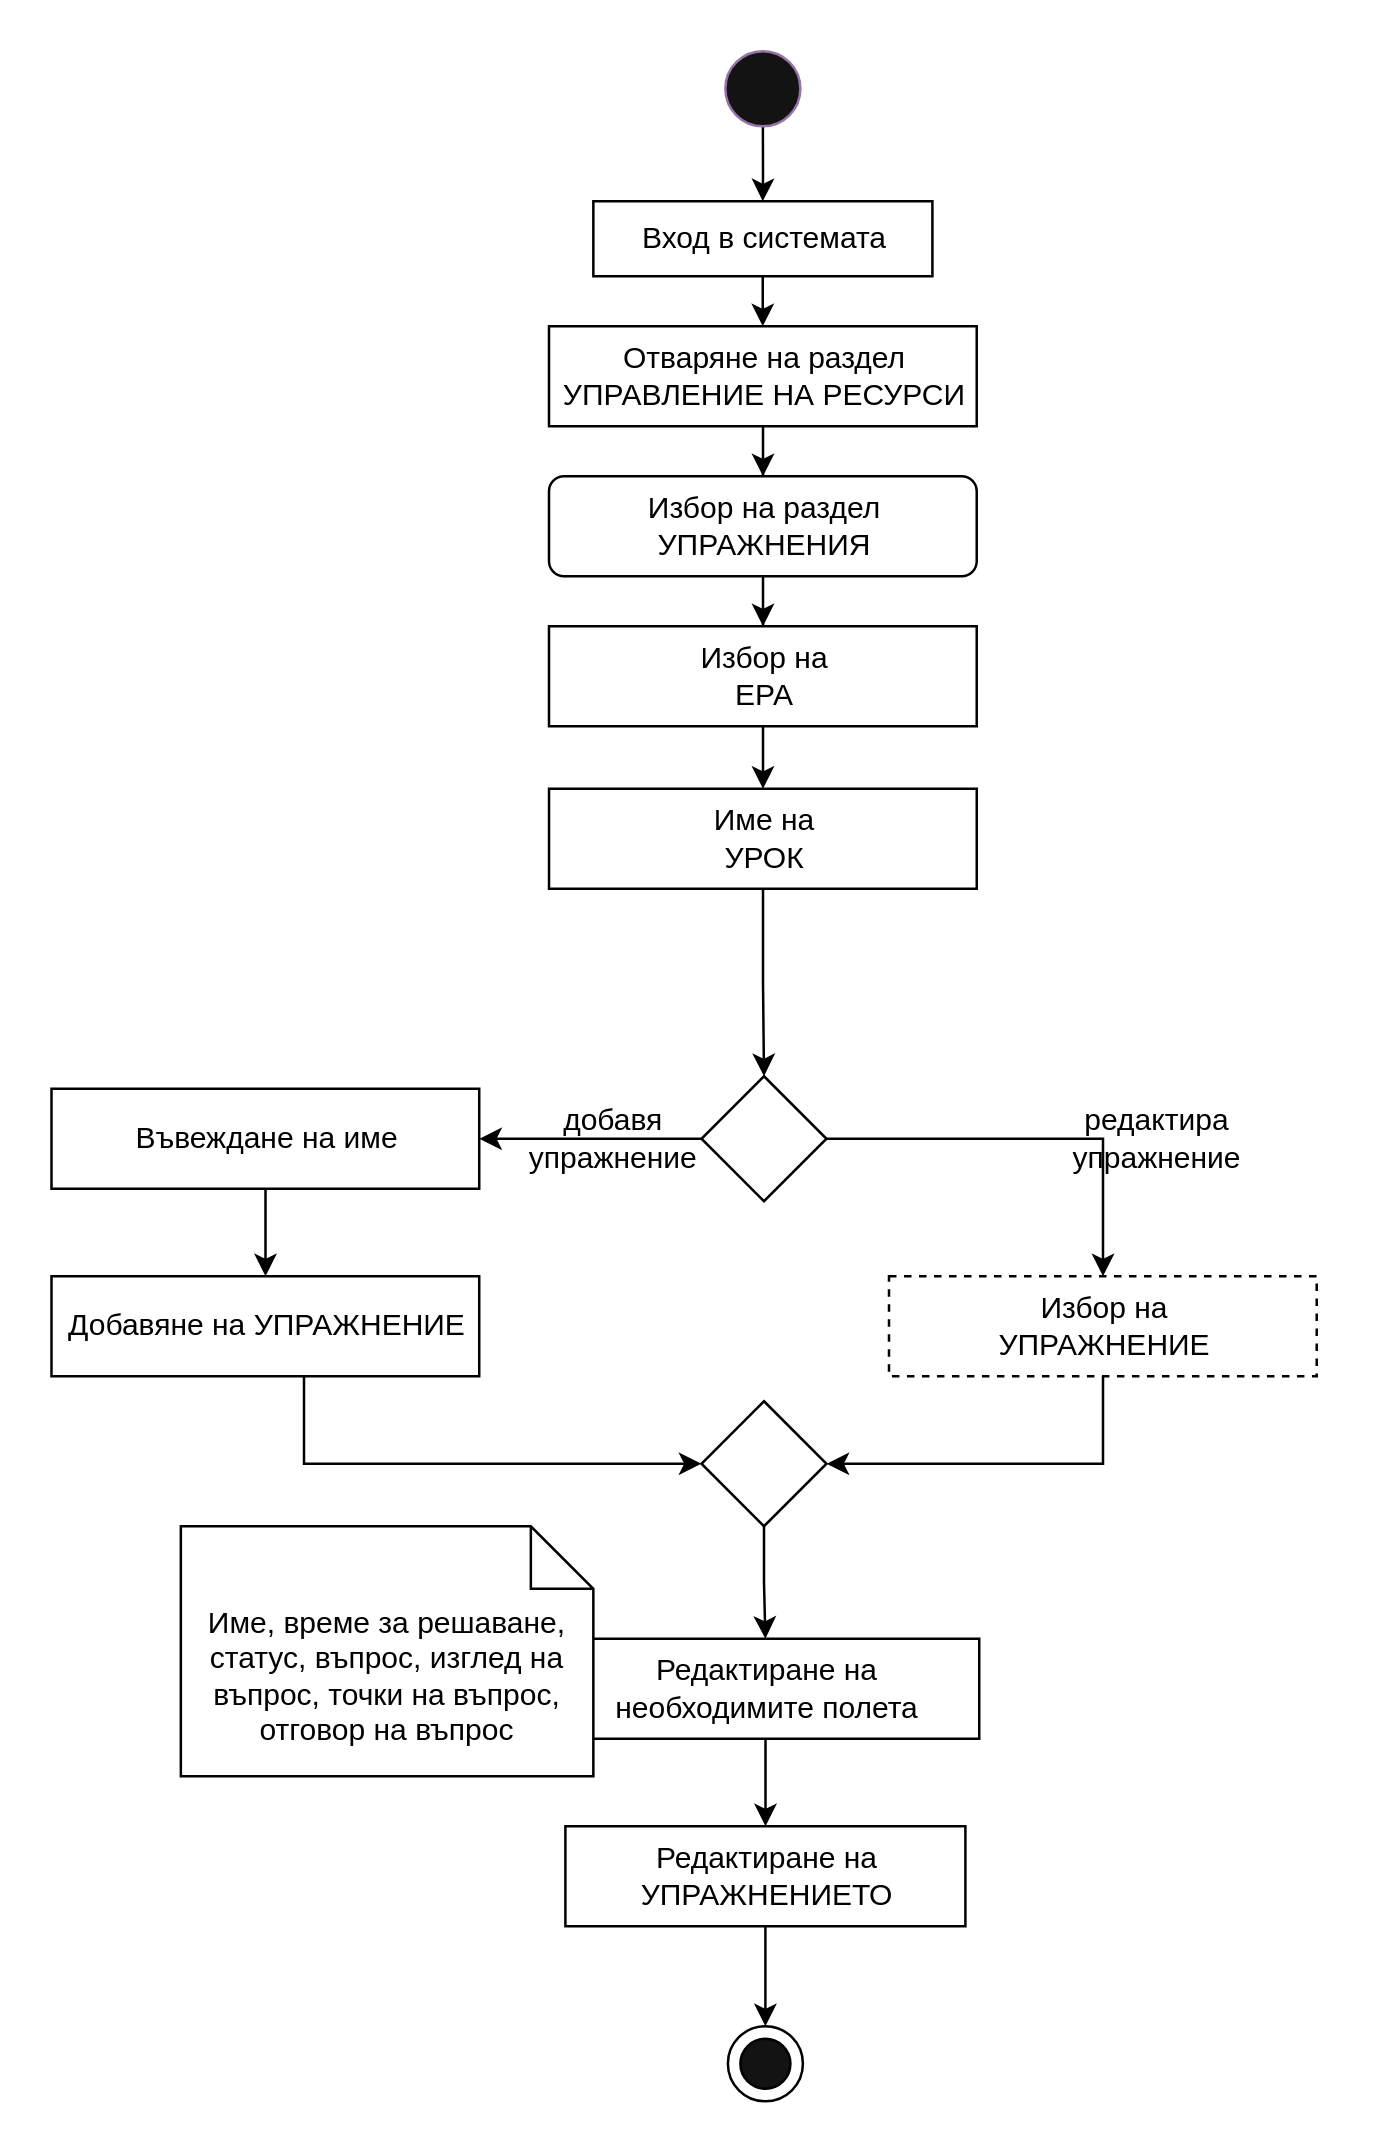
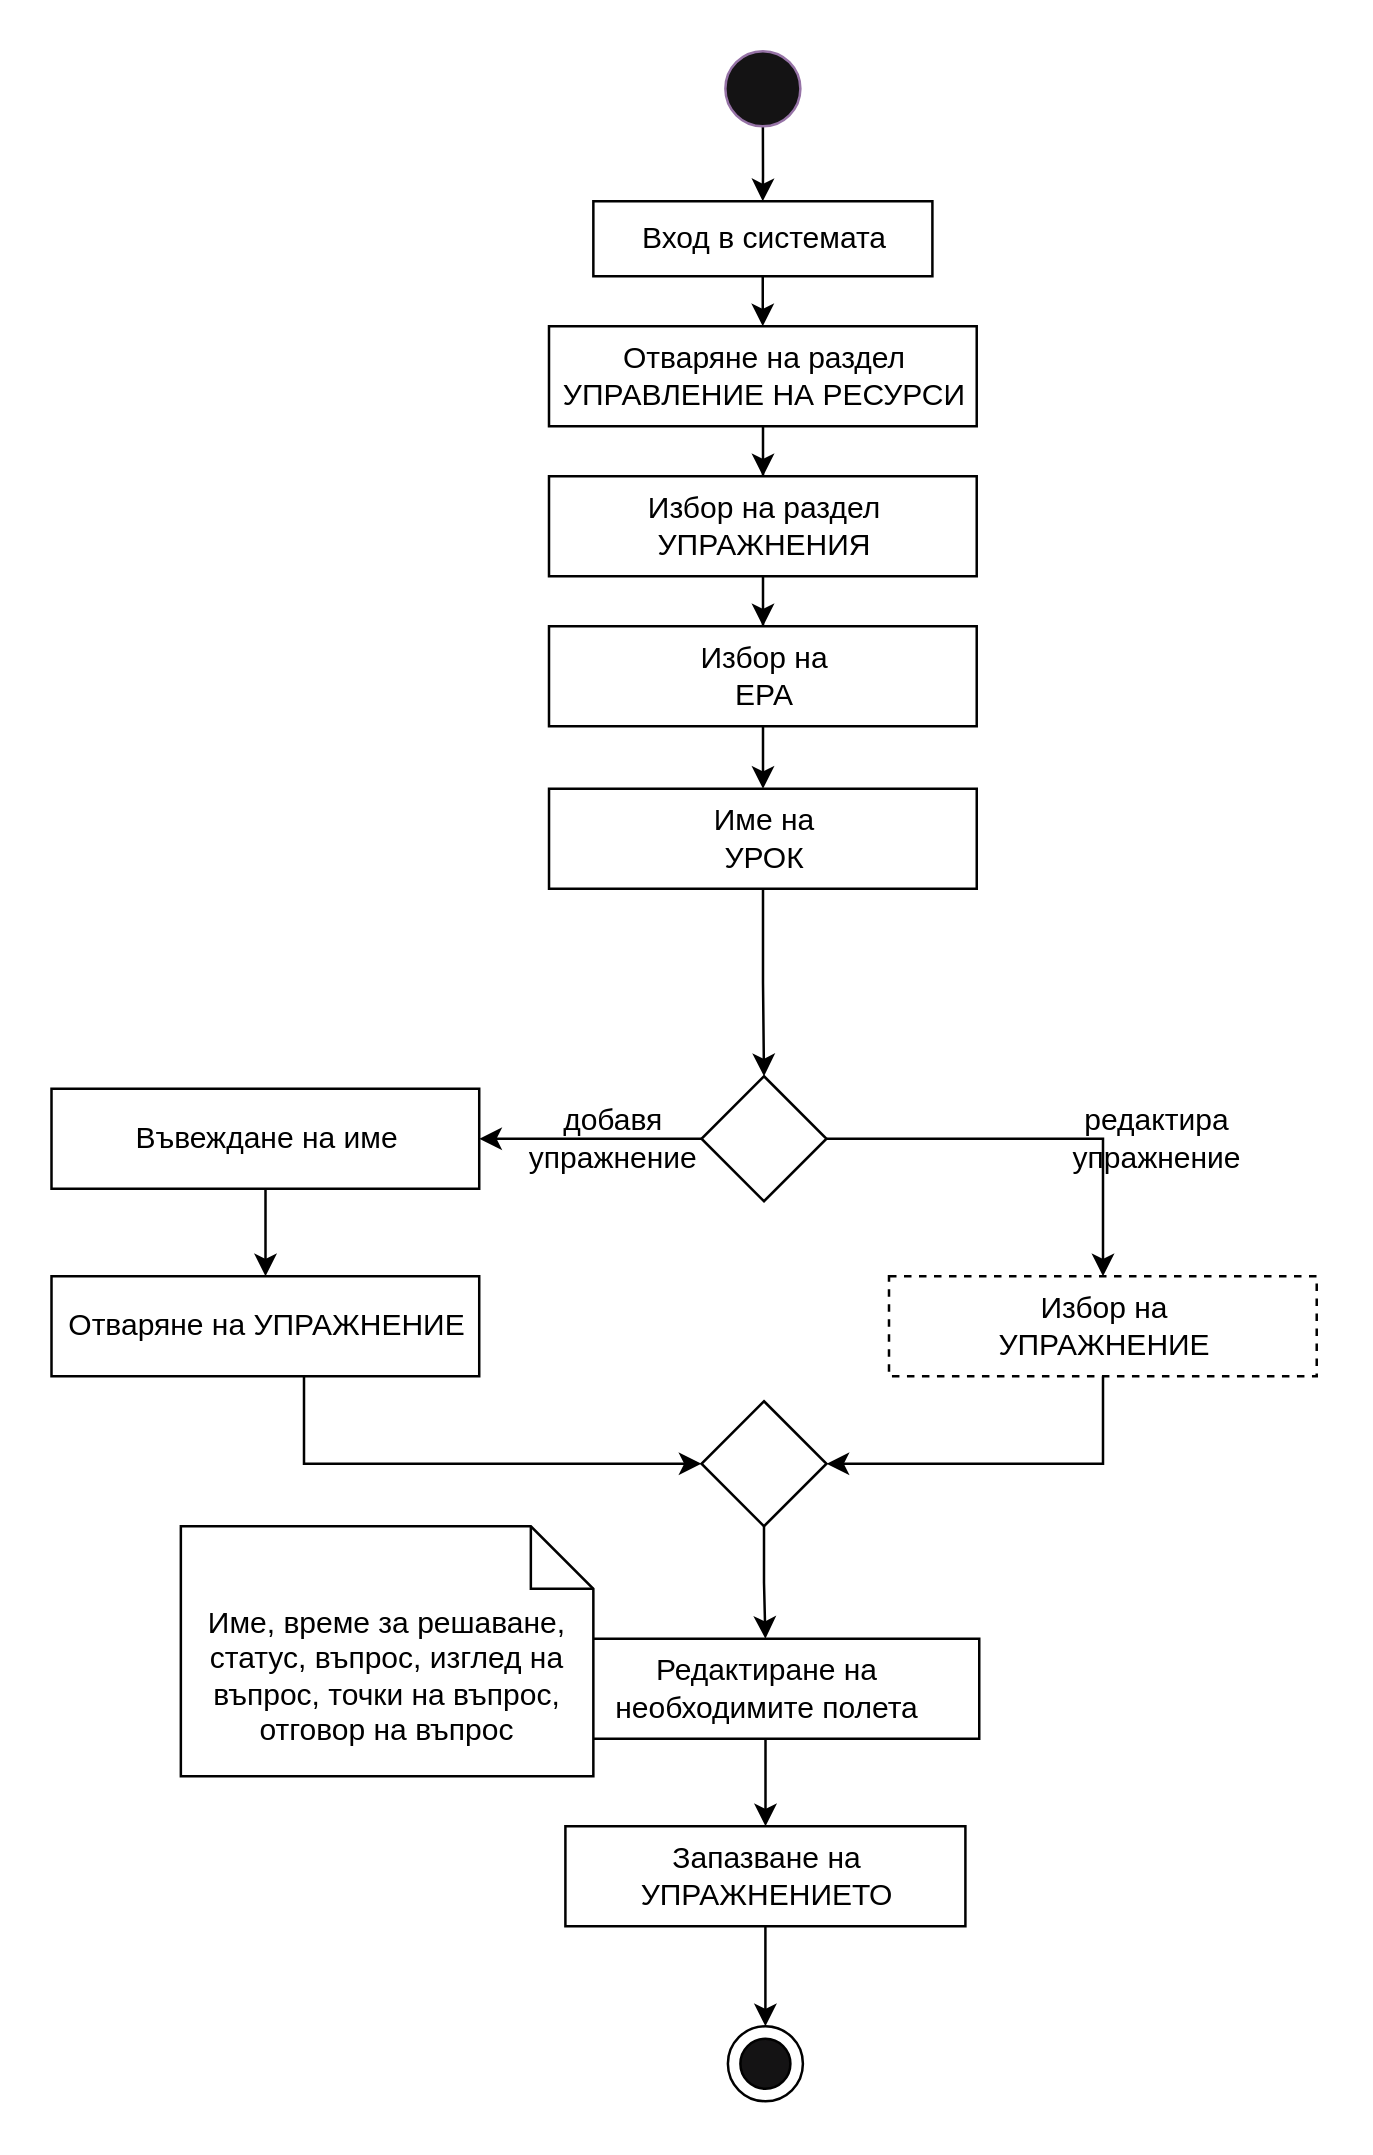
(763, 526) -> (763, 526)
(268, 1326) -> (268, 1326)
(768, 1876) -> (768, 1876)
